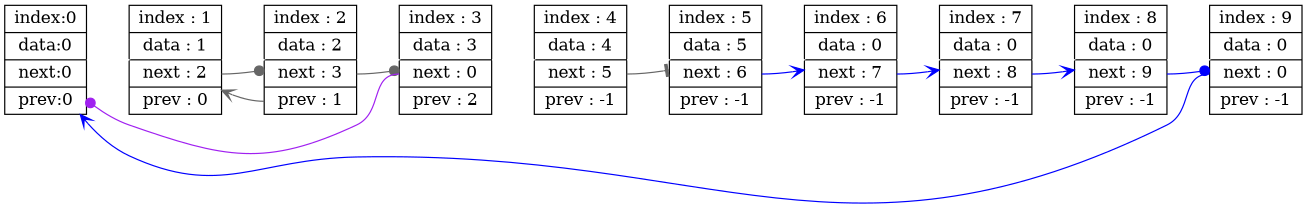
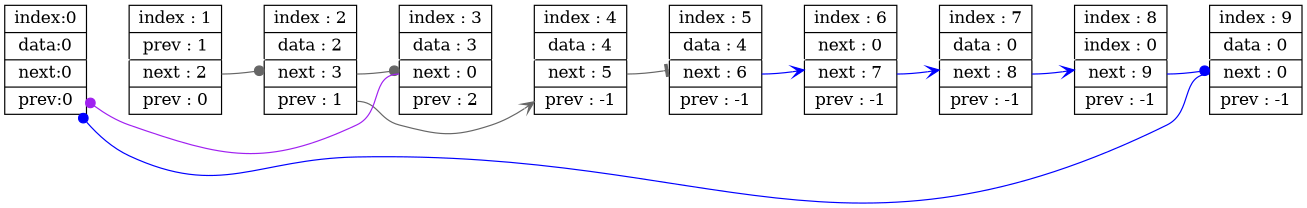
(175, 46) -> (175, 46)
(716, 46) -> (716, 46)
(851, 46) -> (851, 46)
(1121, 46) -> (1121, 46)
(248, 100) -> (439, 133)
(661, 182) -> (660, 182)
